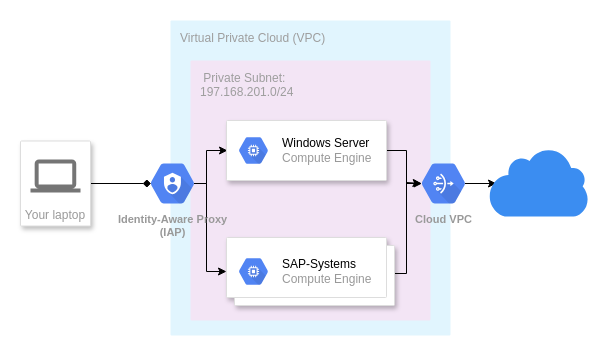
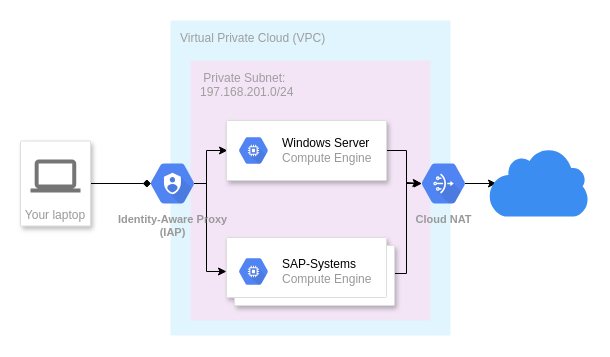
(444, 220) -> (444, 220)
